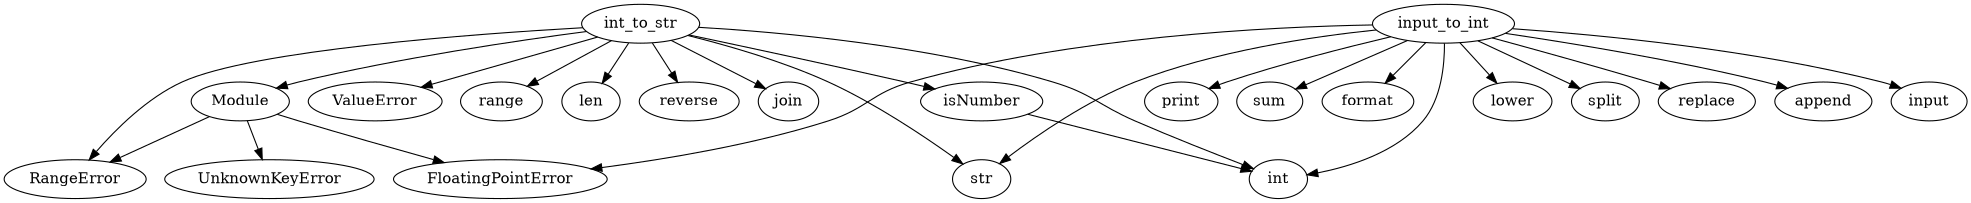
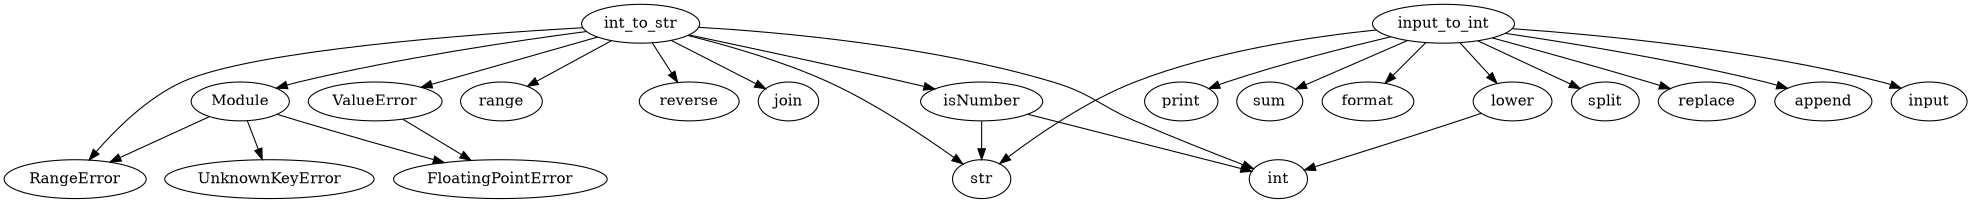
(1000, 61) -> (432, 137)
(591, 101) -> none
(1410, 134) -> (1398, 140)
none -> (982, 135)
